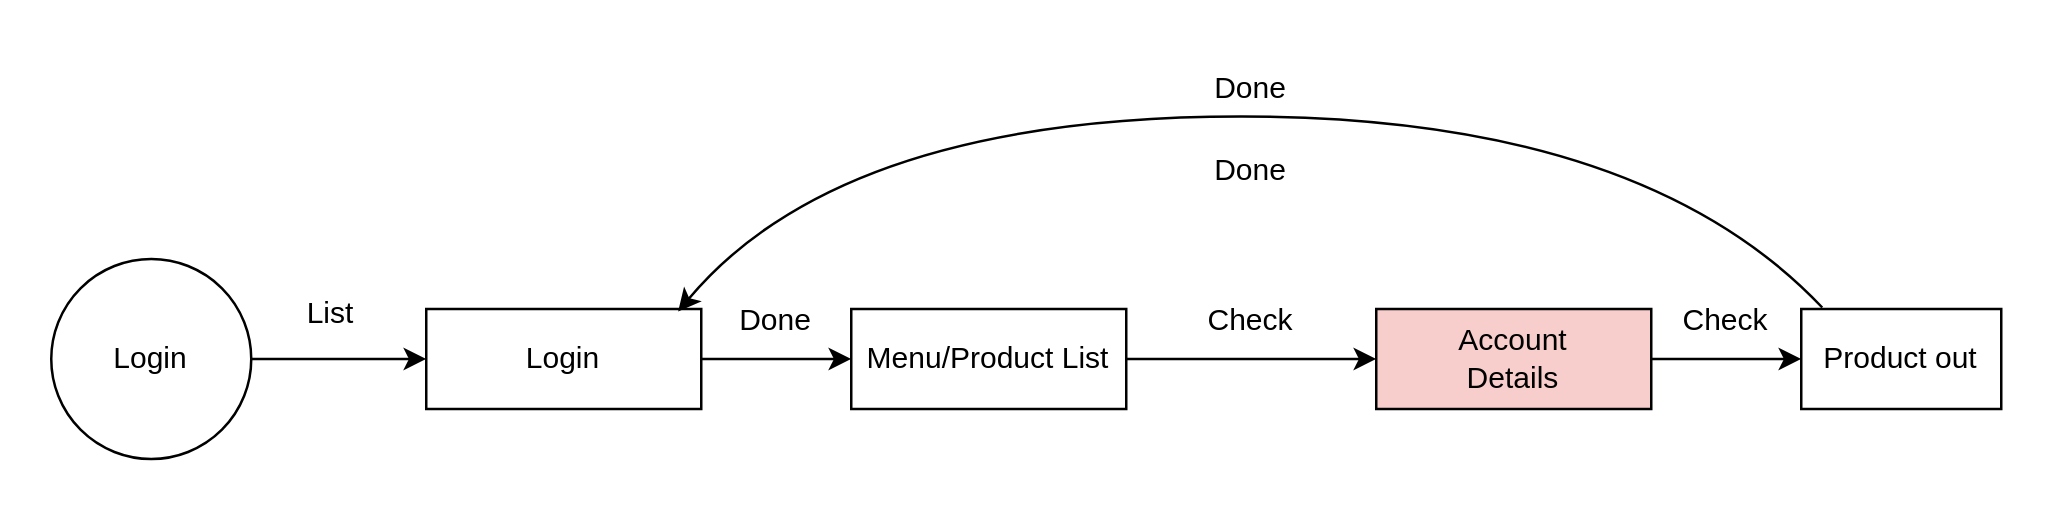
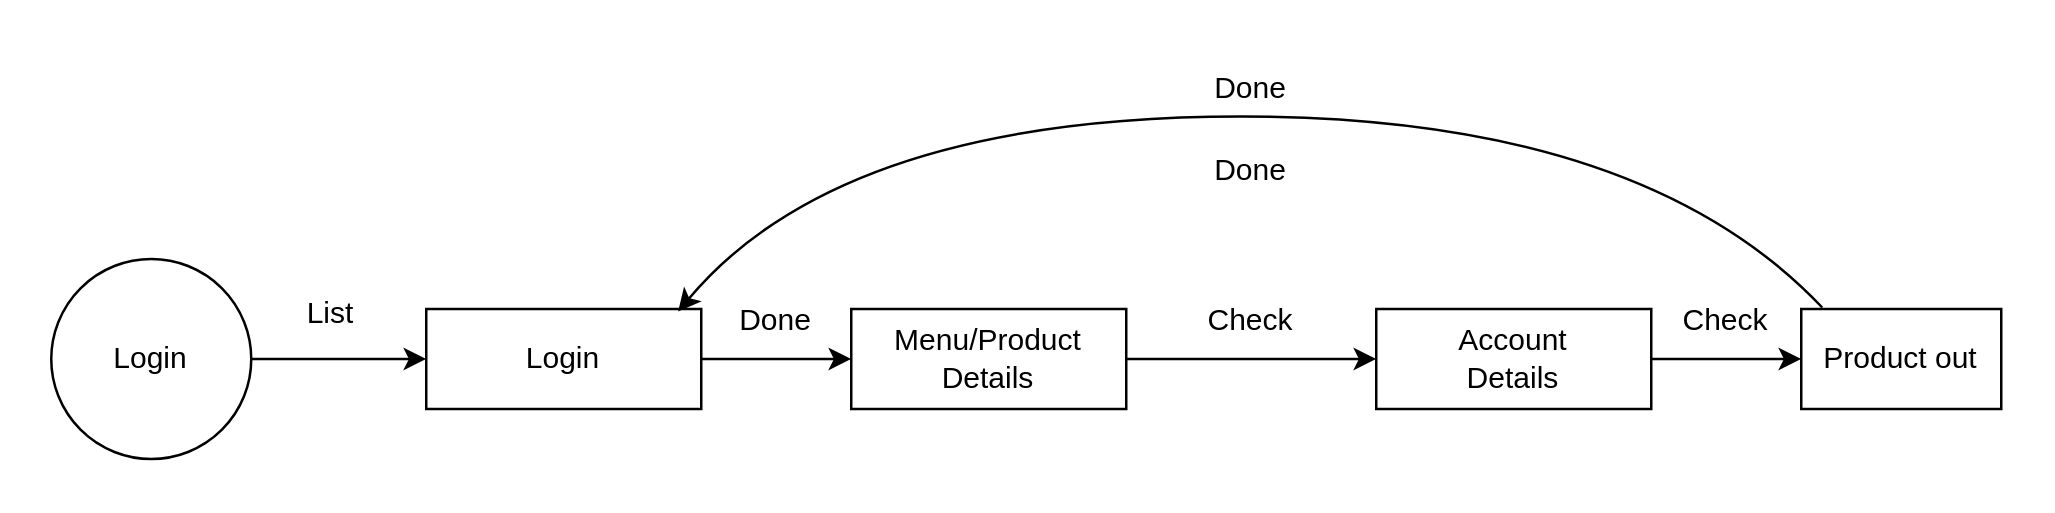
(989, 359) -> (989, 359)
(1514, 359) -> (1514, 359)
